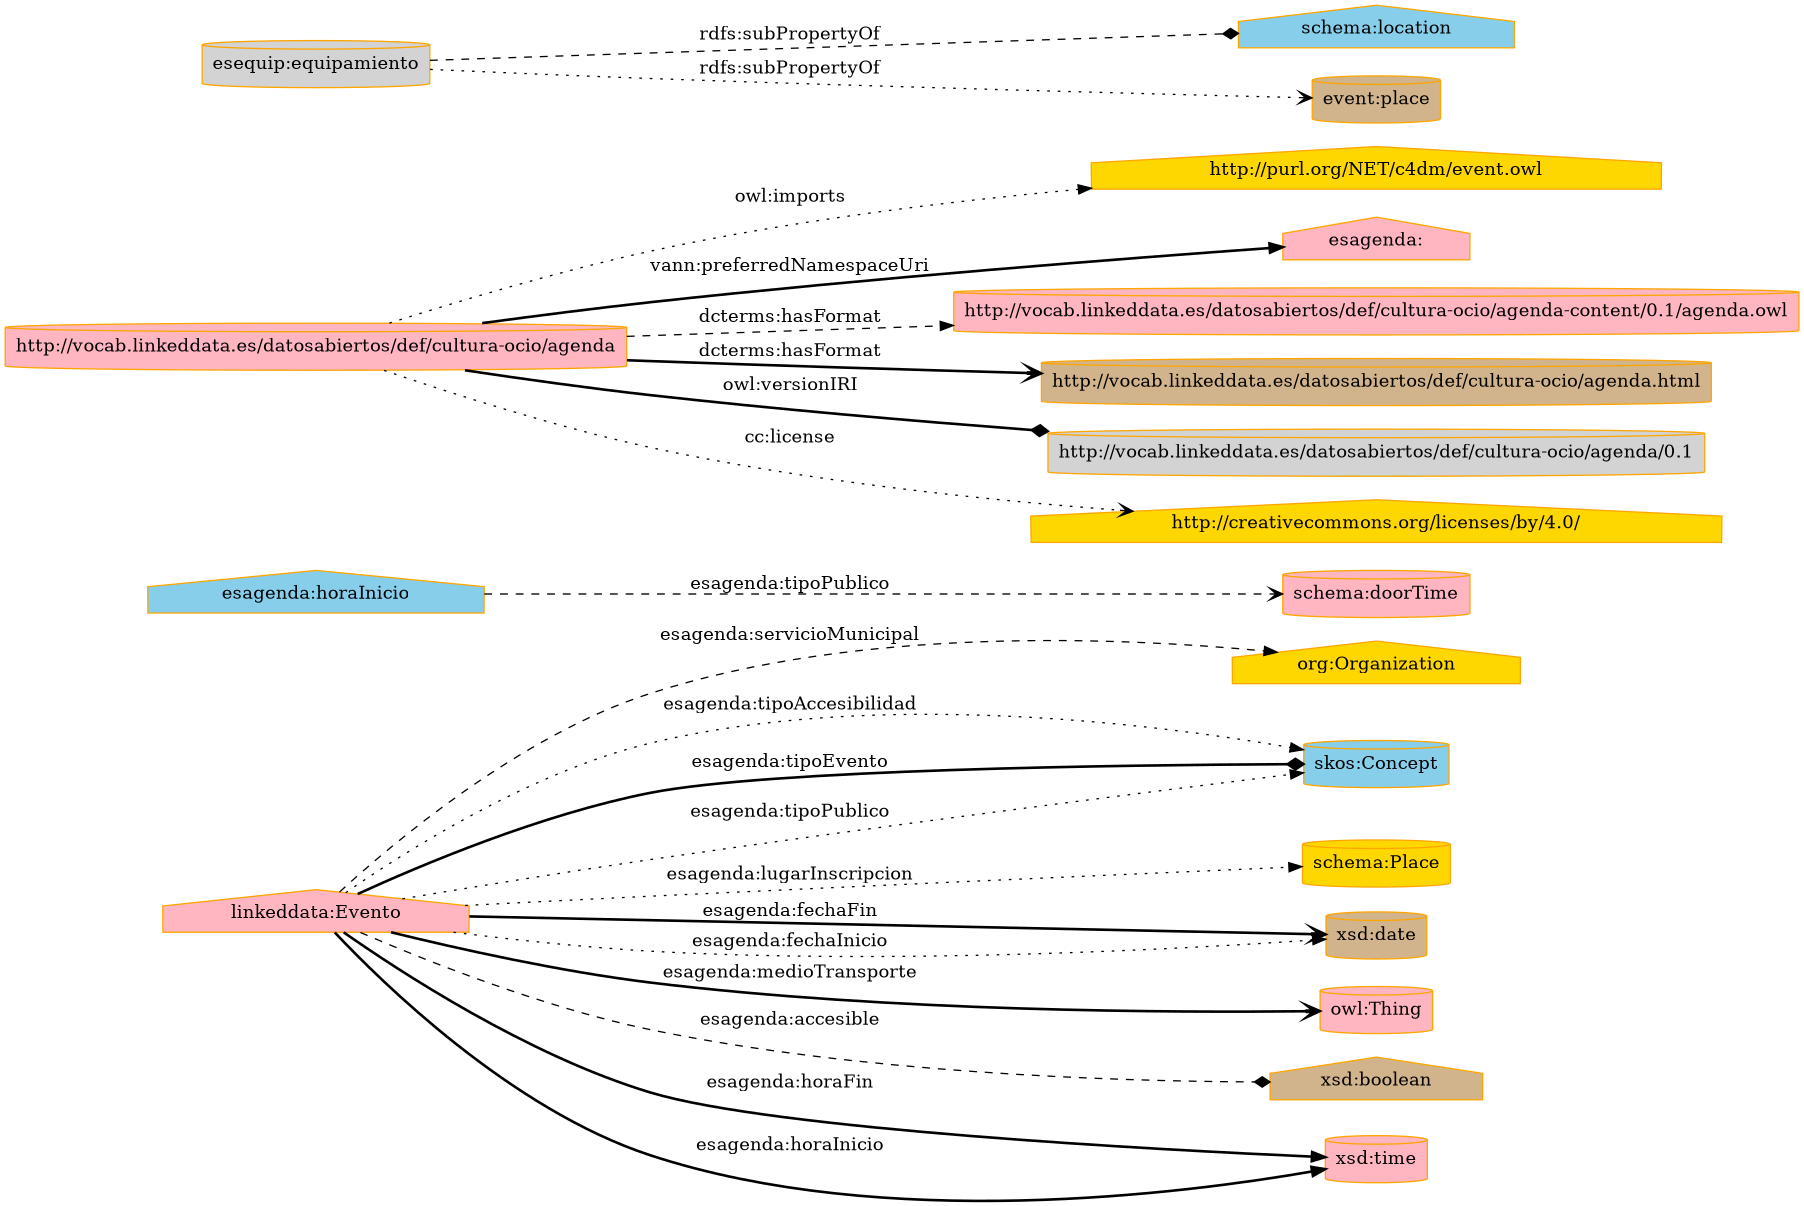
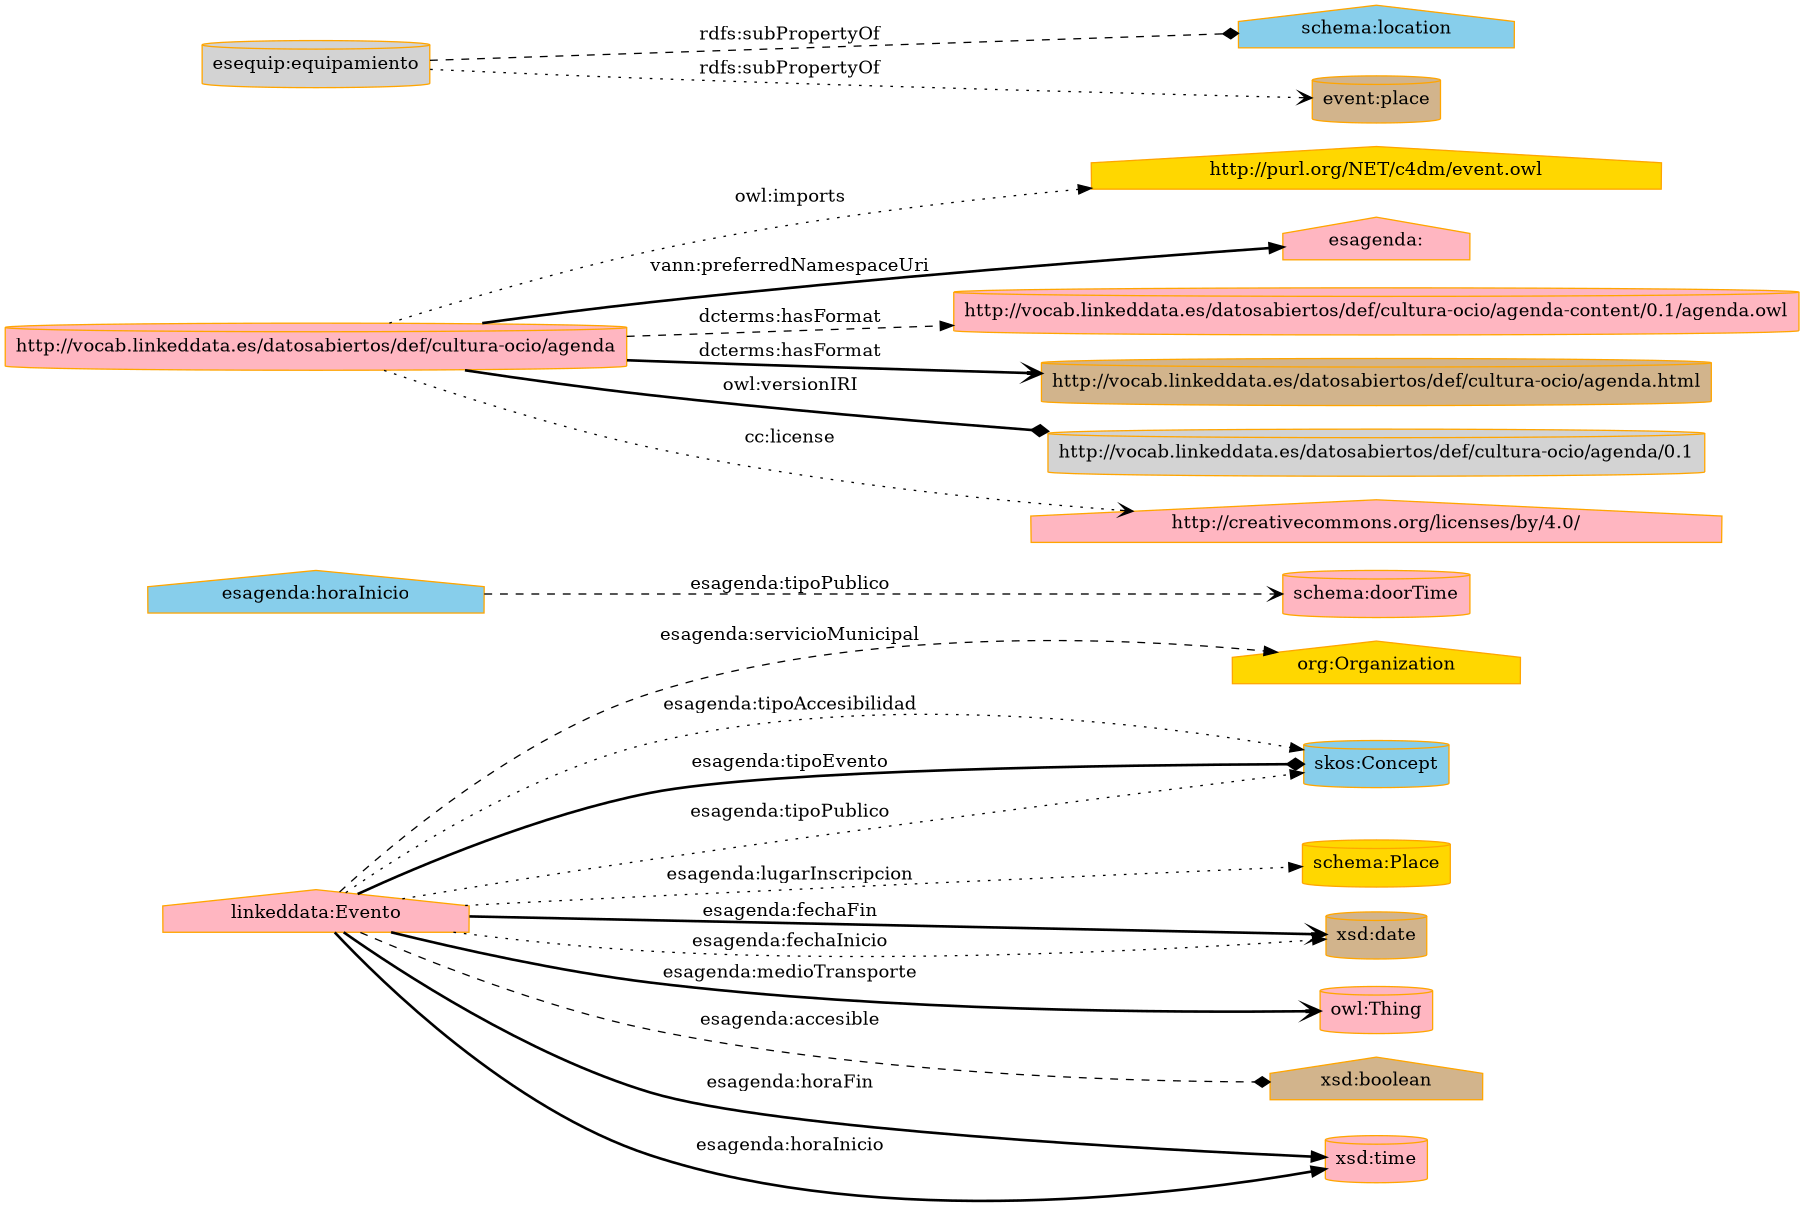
(1376, 523) -> (1376, 523)
